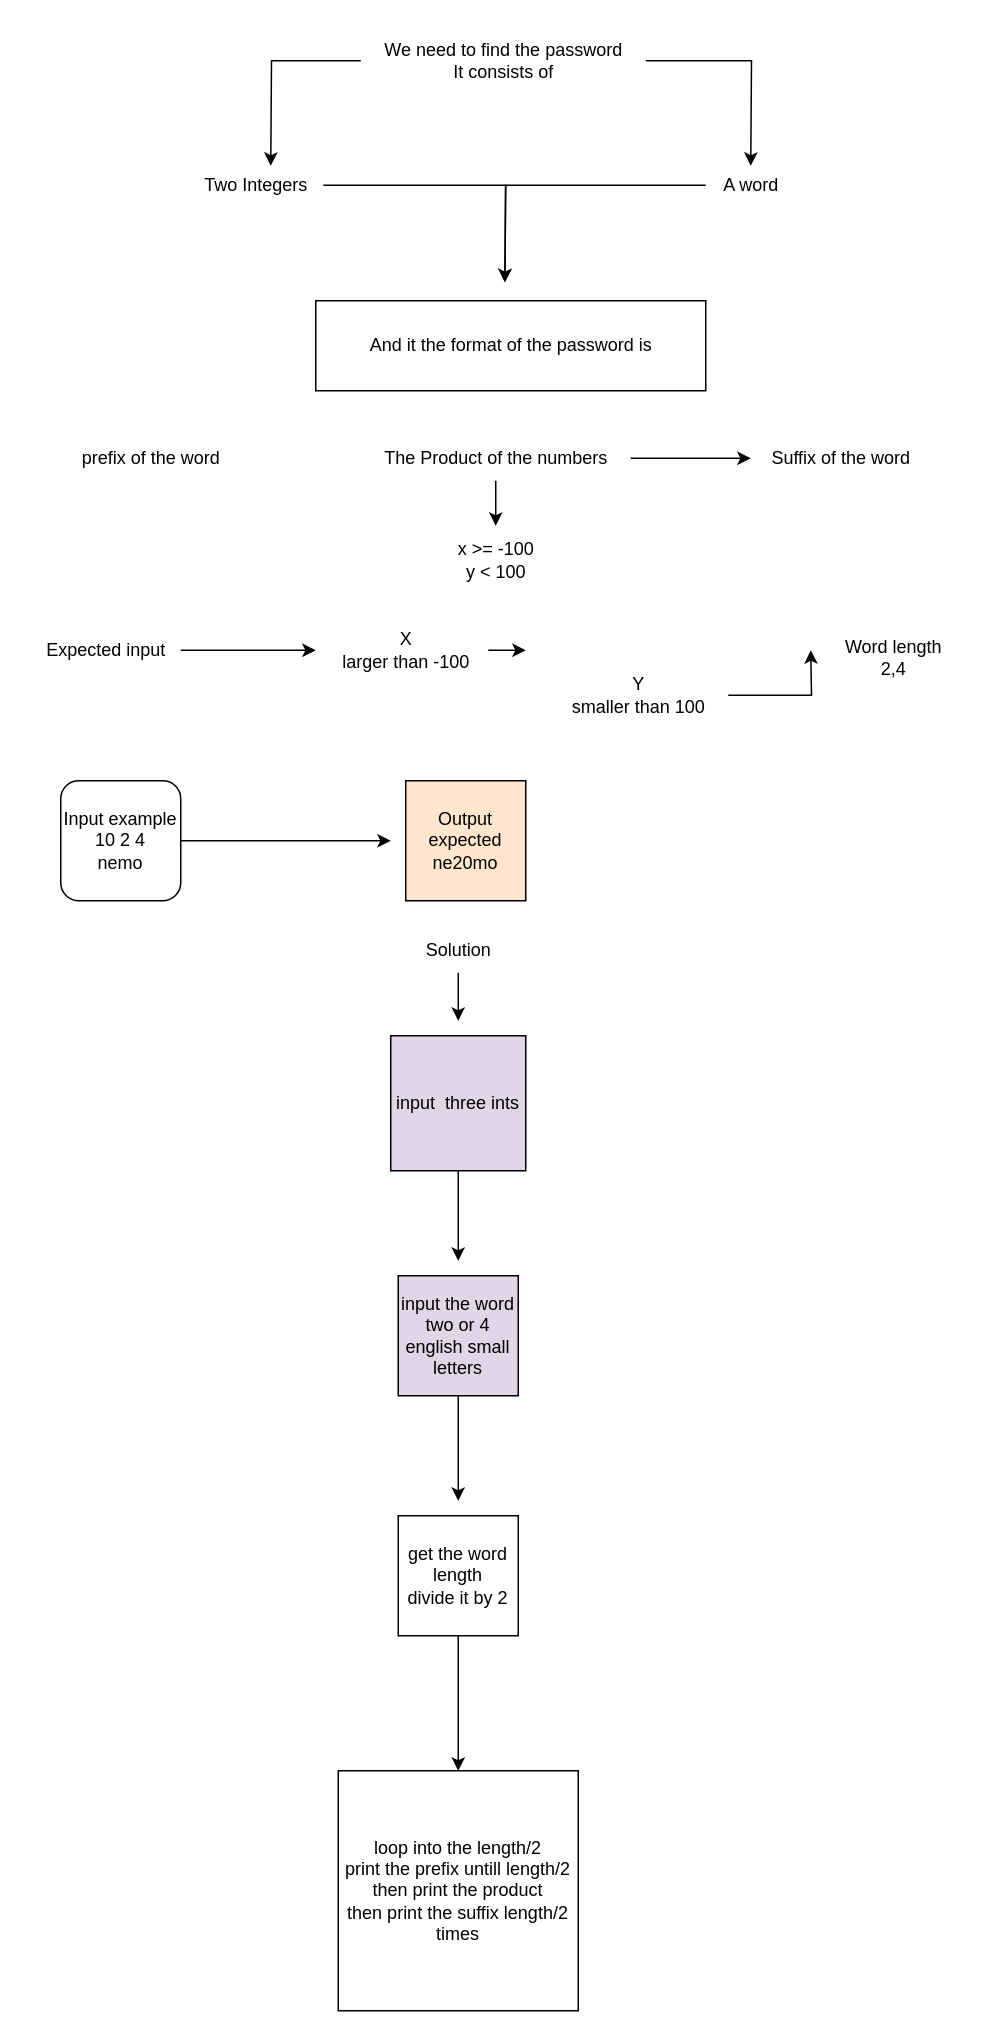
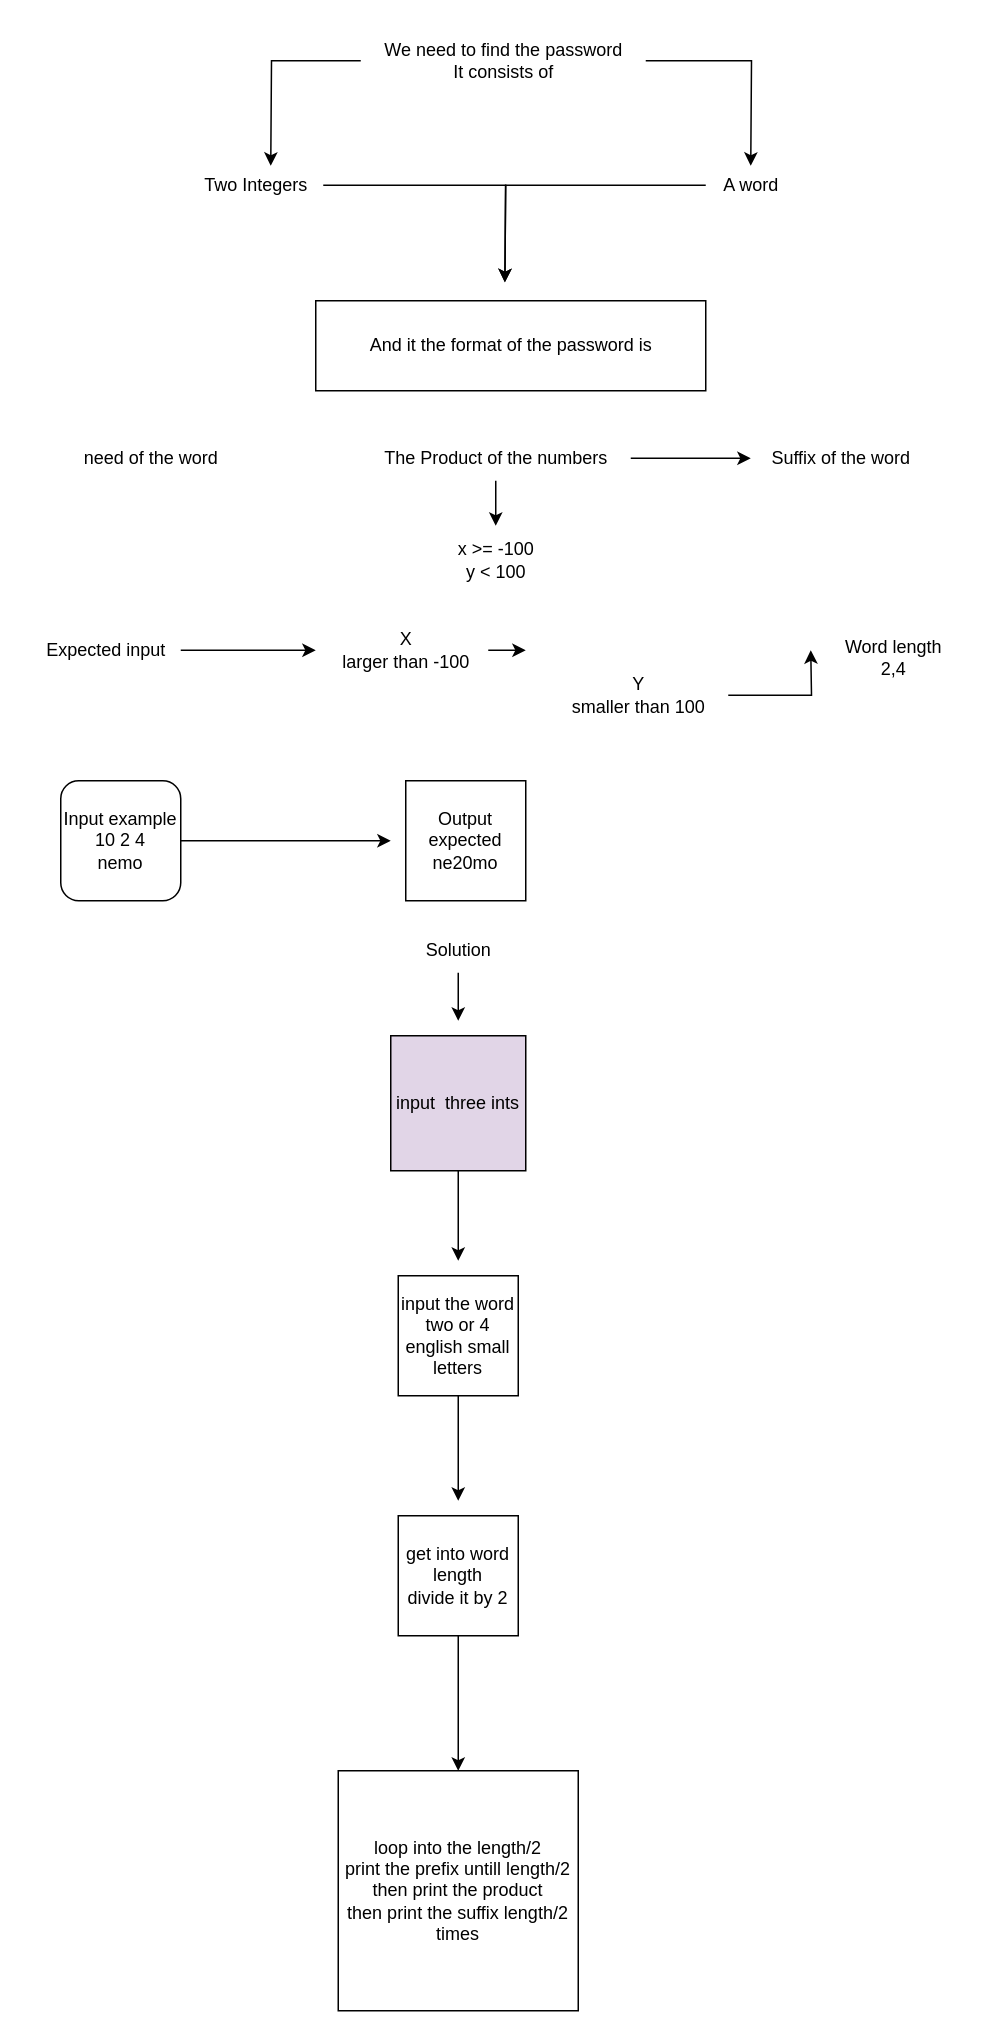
(152, 458) -> (152, 458)
(466, 841) -> (466, 841)
(458, 1336) -> (458, 1336)
(458, 1576) -> (458, 1576)
